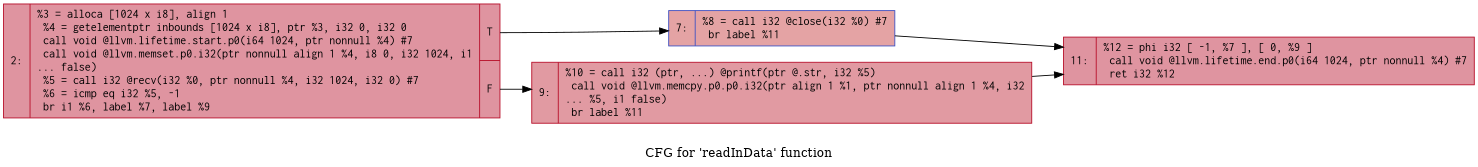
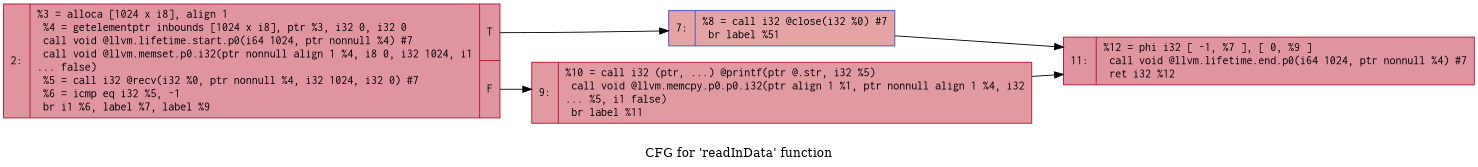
(741, 34) -> (741, 34)
